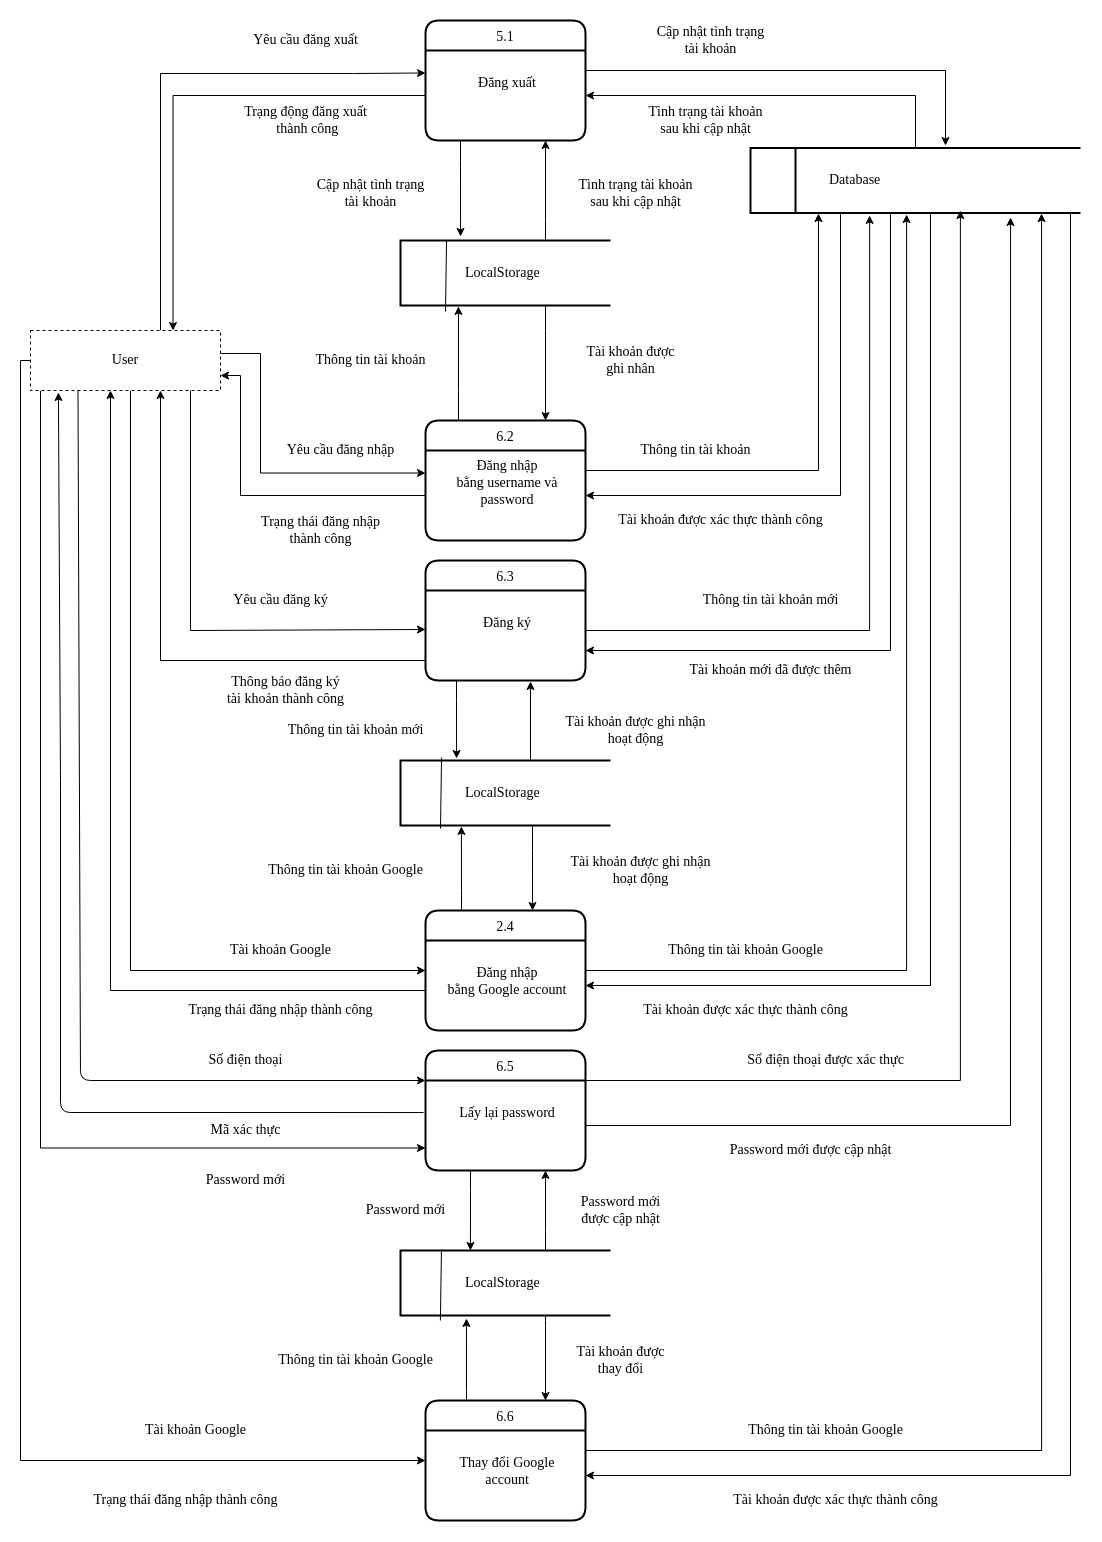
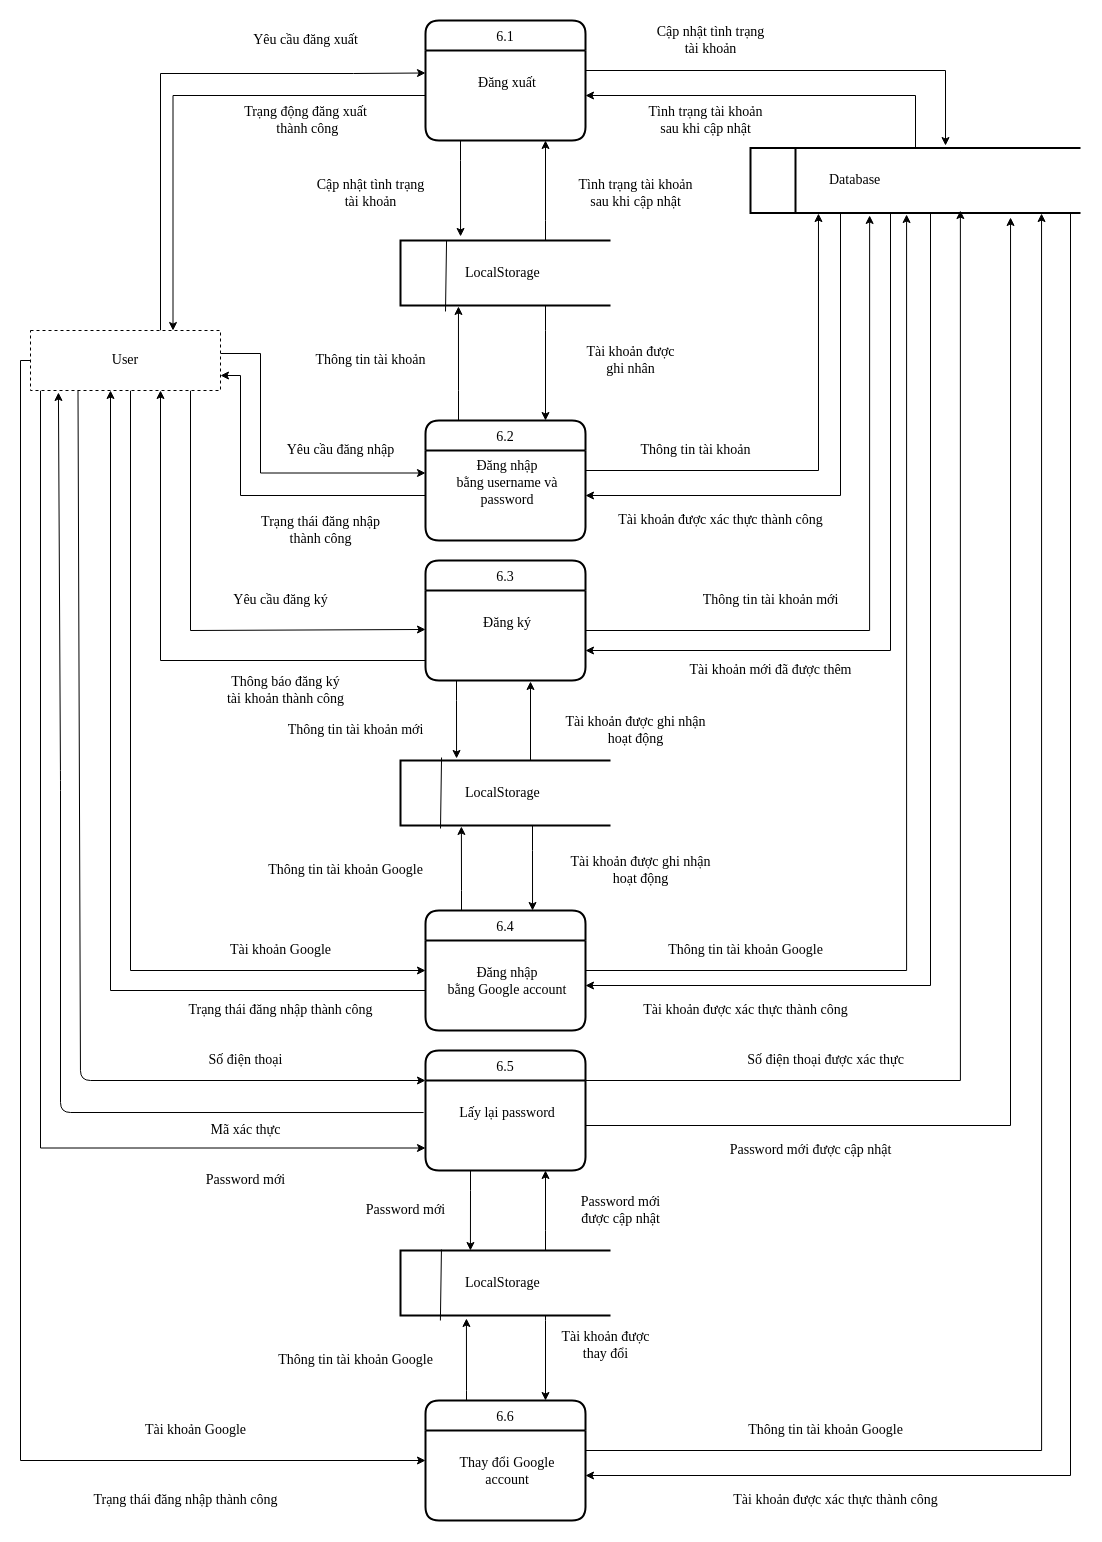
(505, 36) -> (505, 36)
(505, 926) -> (505, 926)
(621, 1361) -> (606, 1346)
